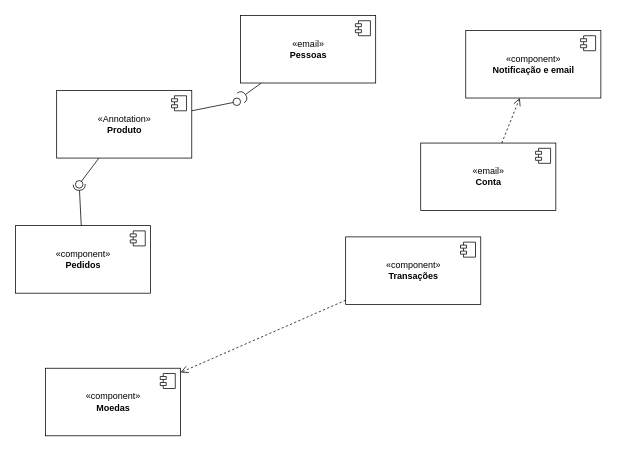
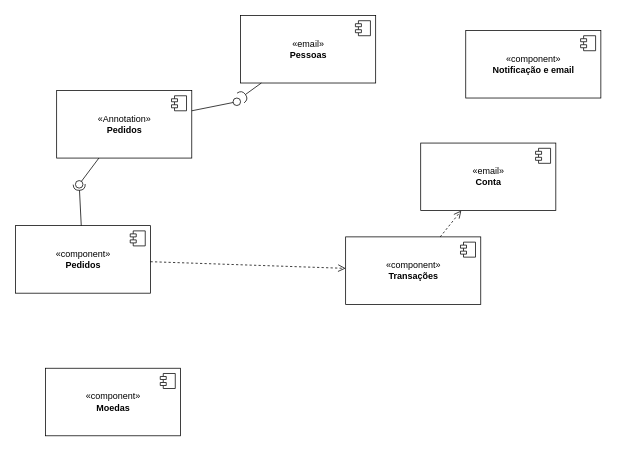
(510, 121) -> none
(125, 124) -> (125, 124)
none -> (450, 225)
none -> (247, 265)
(264, 336) -> none
